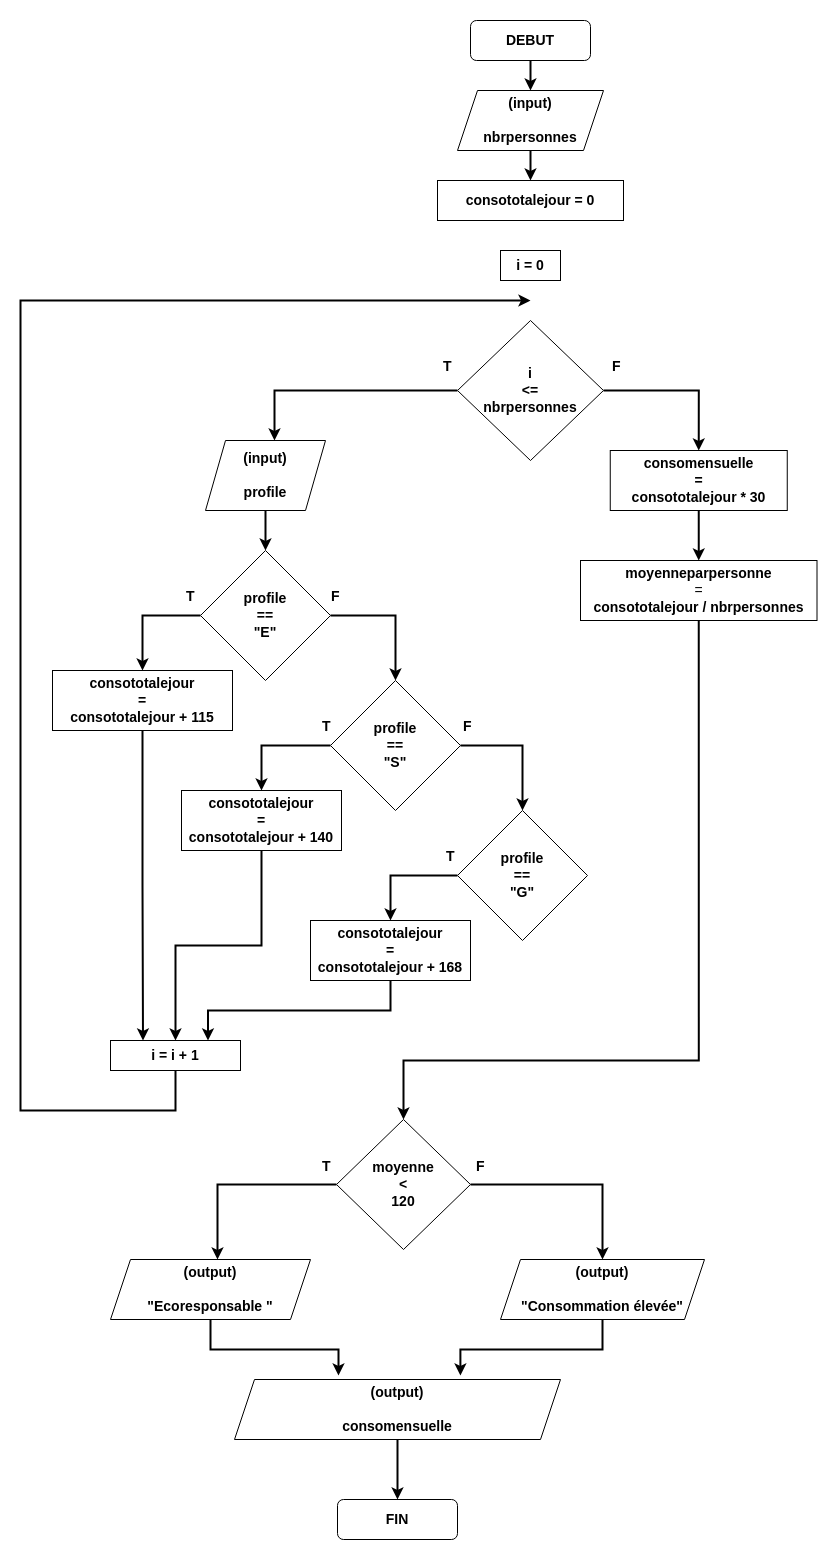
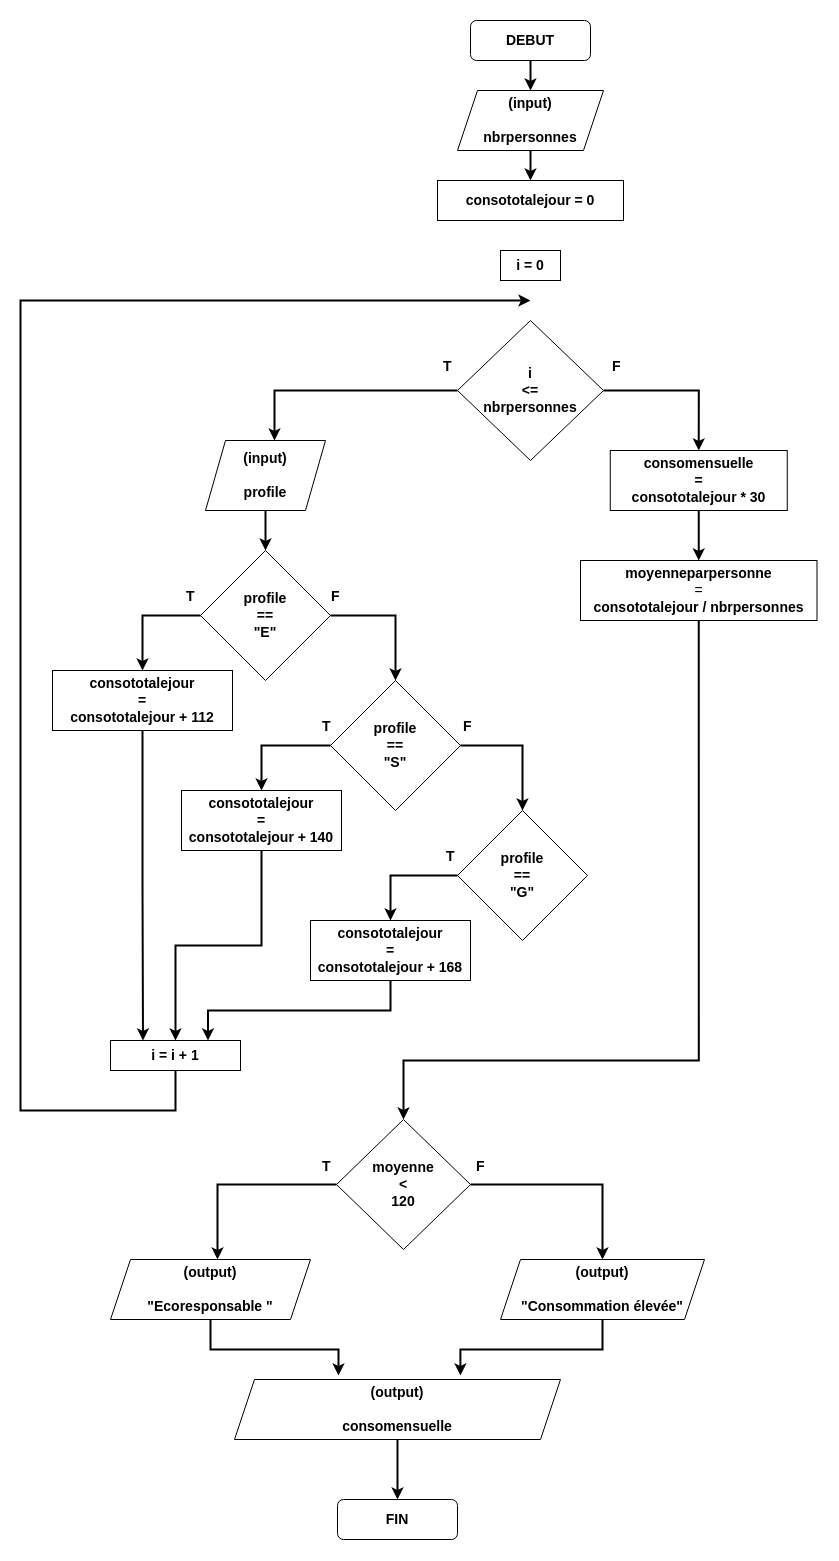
(143, 701) -> (143, 701)
